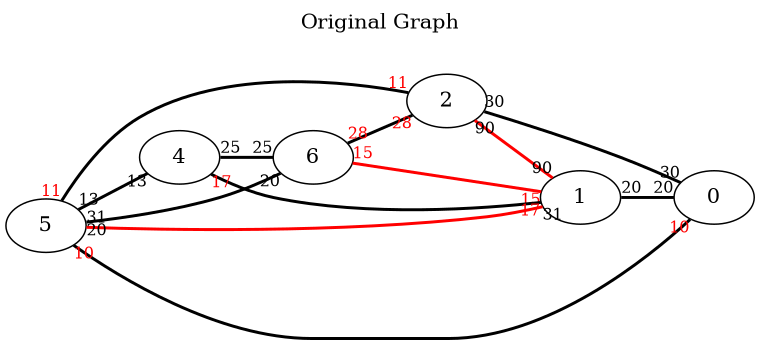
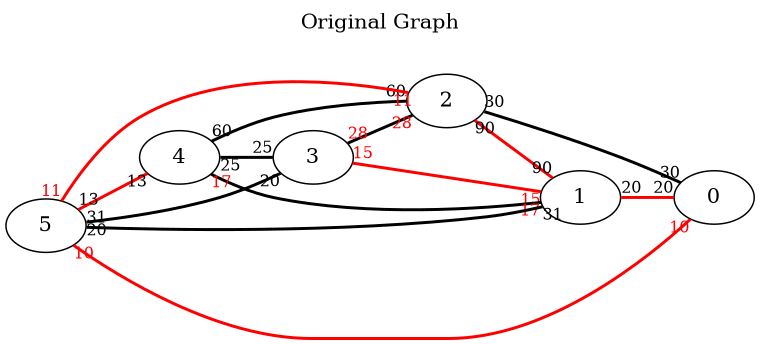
(214, 90) -> (214, 90)
none -> (307, 110)
(313, 157) -> (313, 157)
(113, 191) -> (113, 191)
(648, 197) -> (648, 197)
(315, 228) -> (315, 228)
(388, 339) -> (388, 339)
